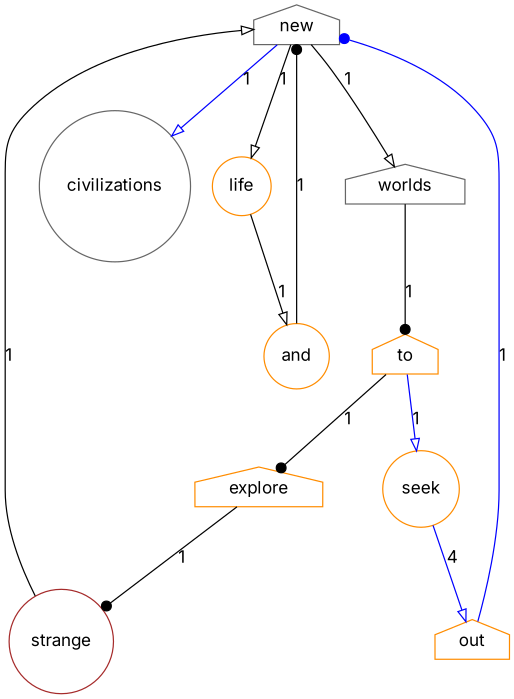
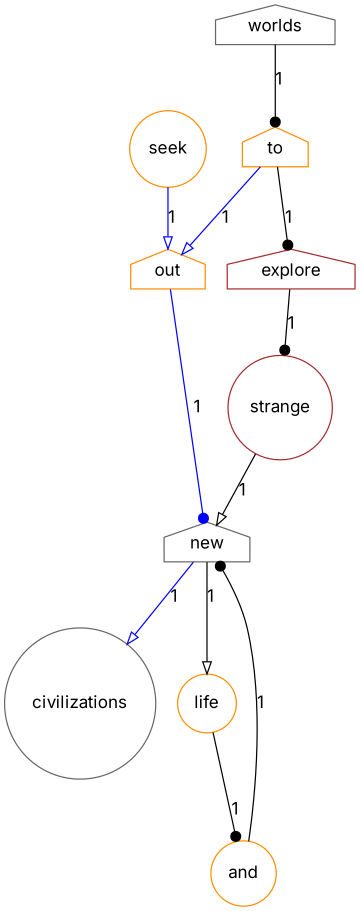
(352, 99) -> none
(267, 264) -> (224, 782)
(411, 407) -> (225, 206)
(259, 489) -> (291, 271)
(453, 558) -> (172, 218)
